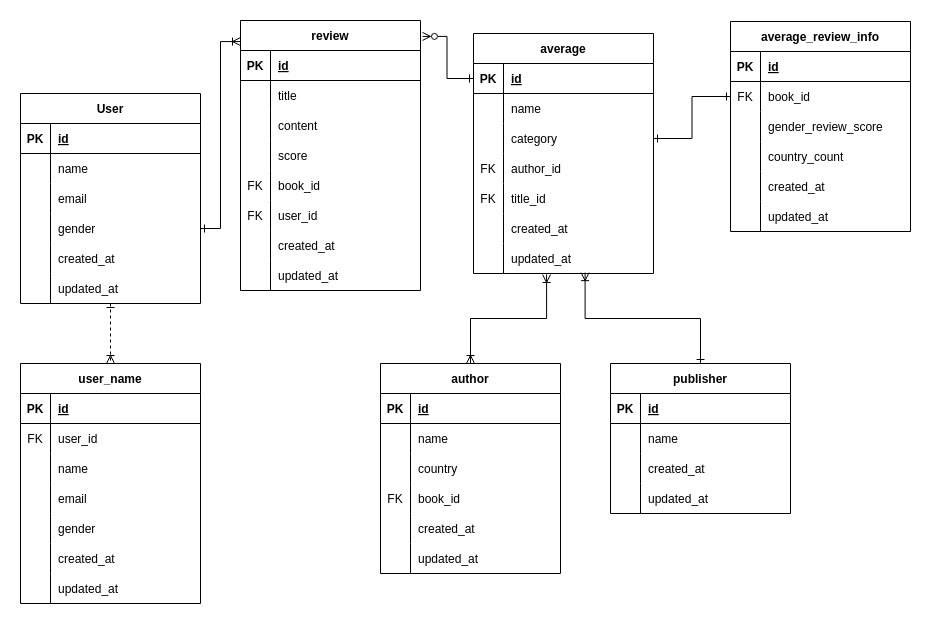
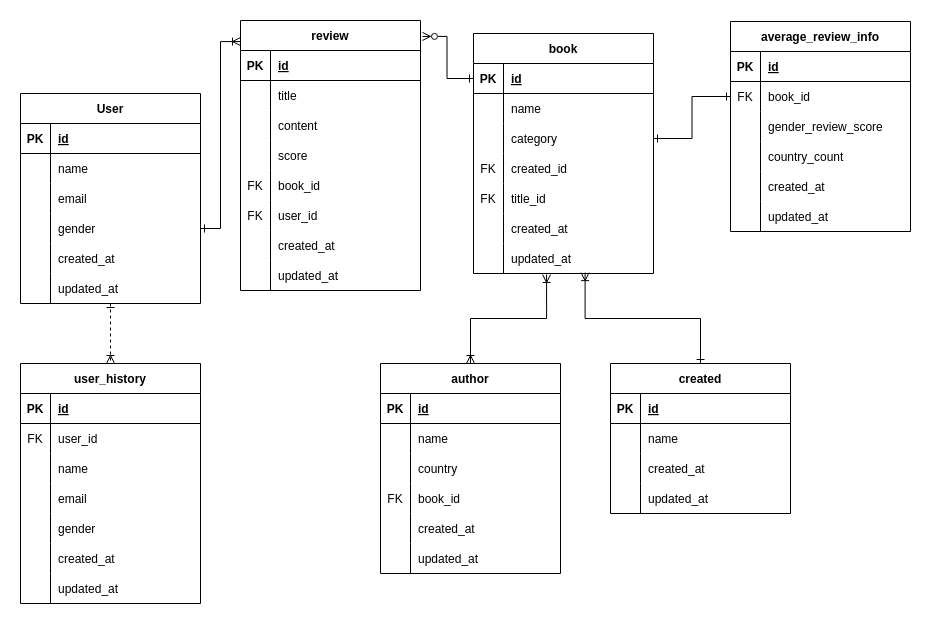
(563, 49) -> (563, 49)
(540, 169) -> (543, 169)
(110, 379) -> (110, 379)
(700, 379) -> (700, 379)
